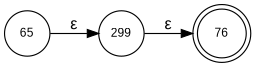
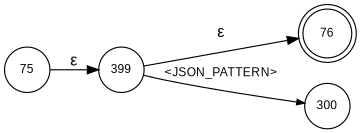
(27, 33) -> (27, 70)
(121, 33) -> (121, 70)
none -> (327, 106)
